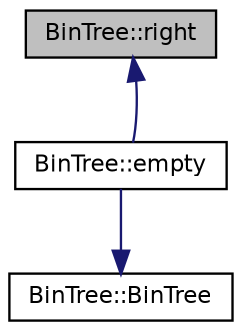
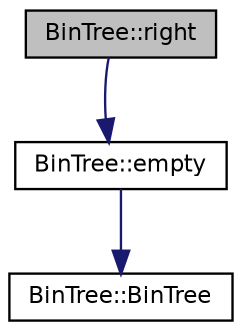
(137, 112) -> (105, 88)
